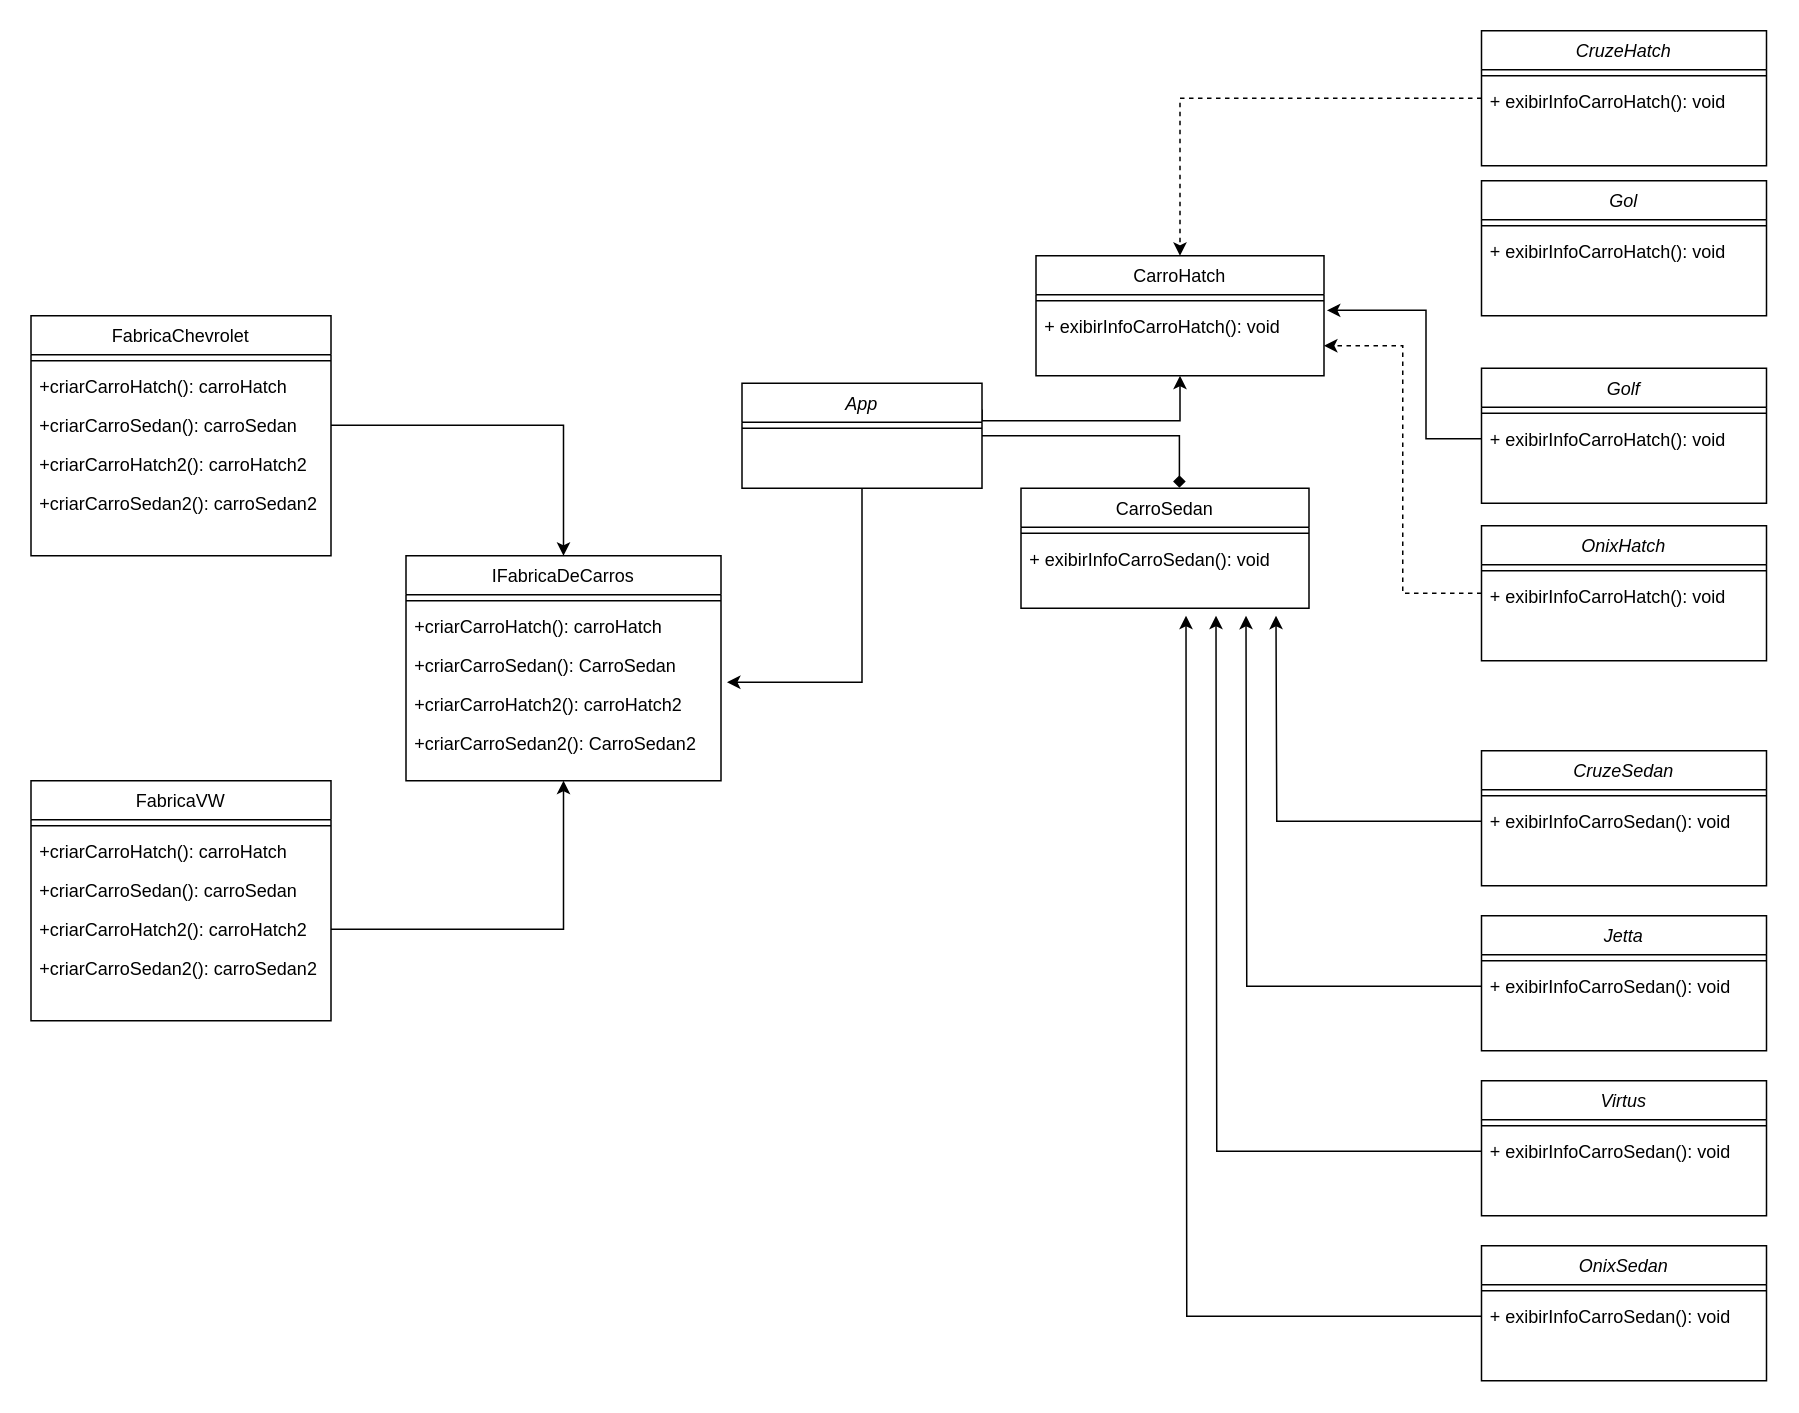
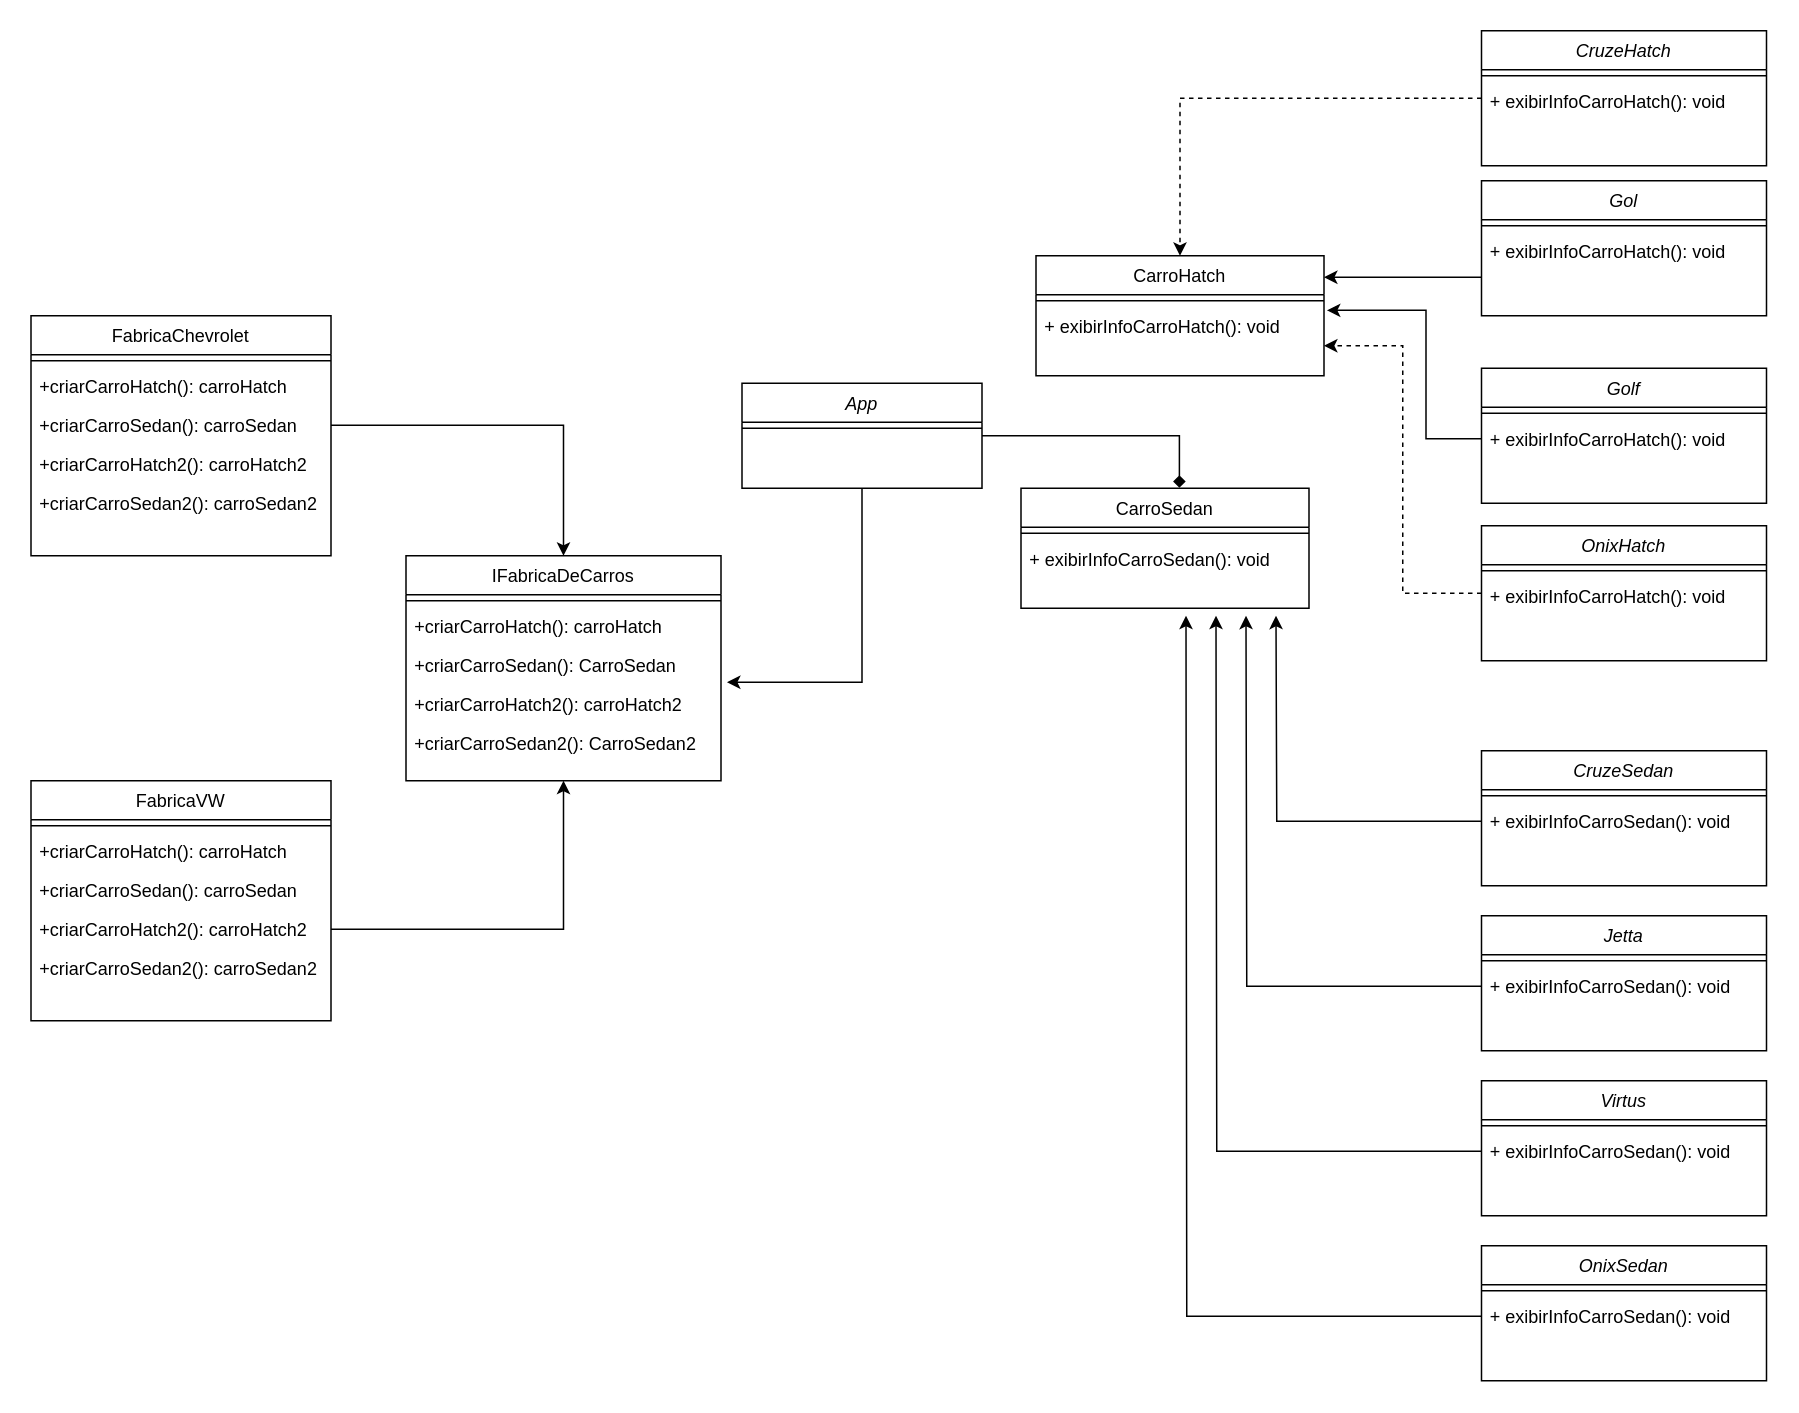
none -> (1407, 277)
(1097, 421) -> none
